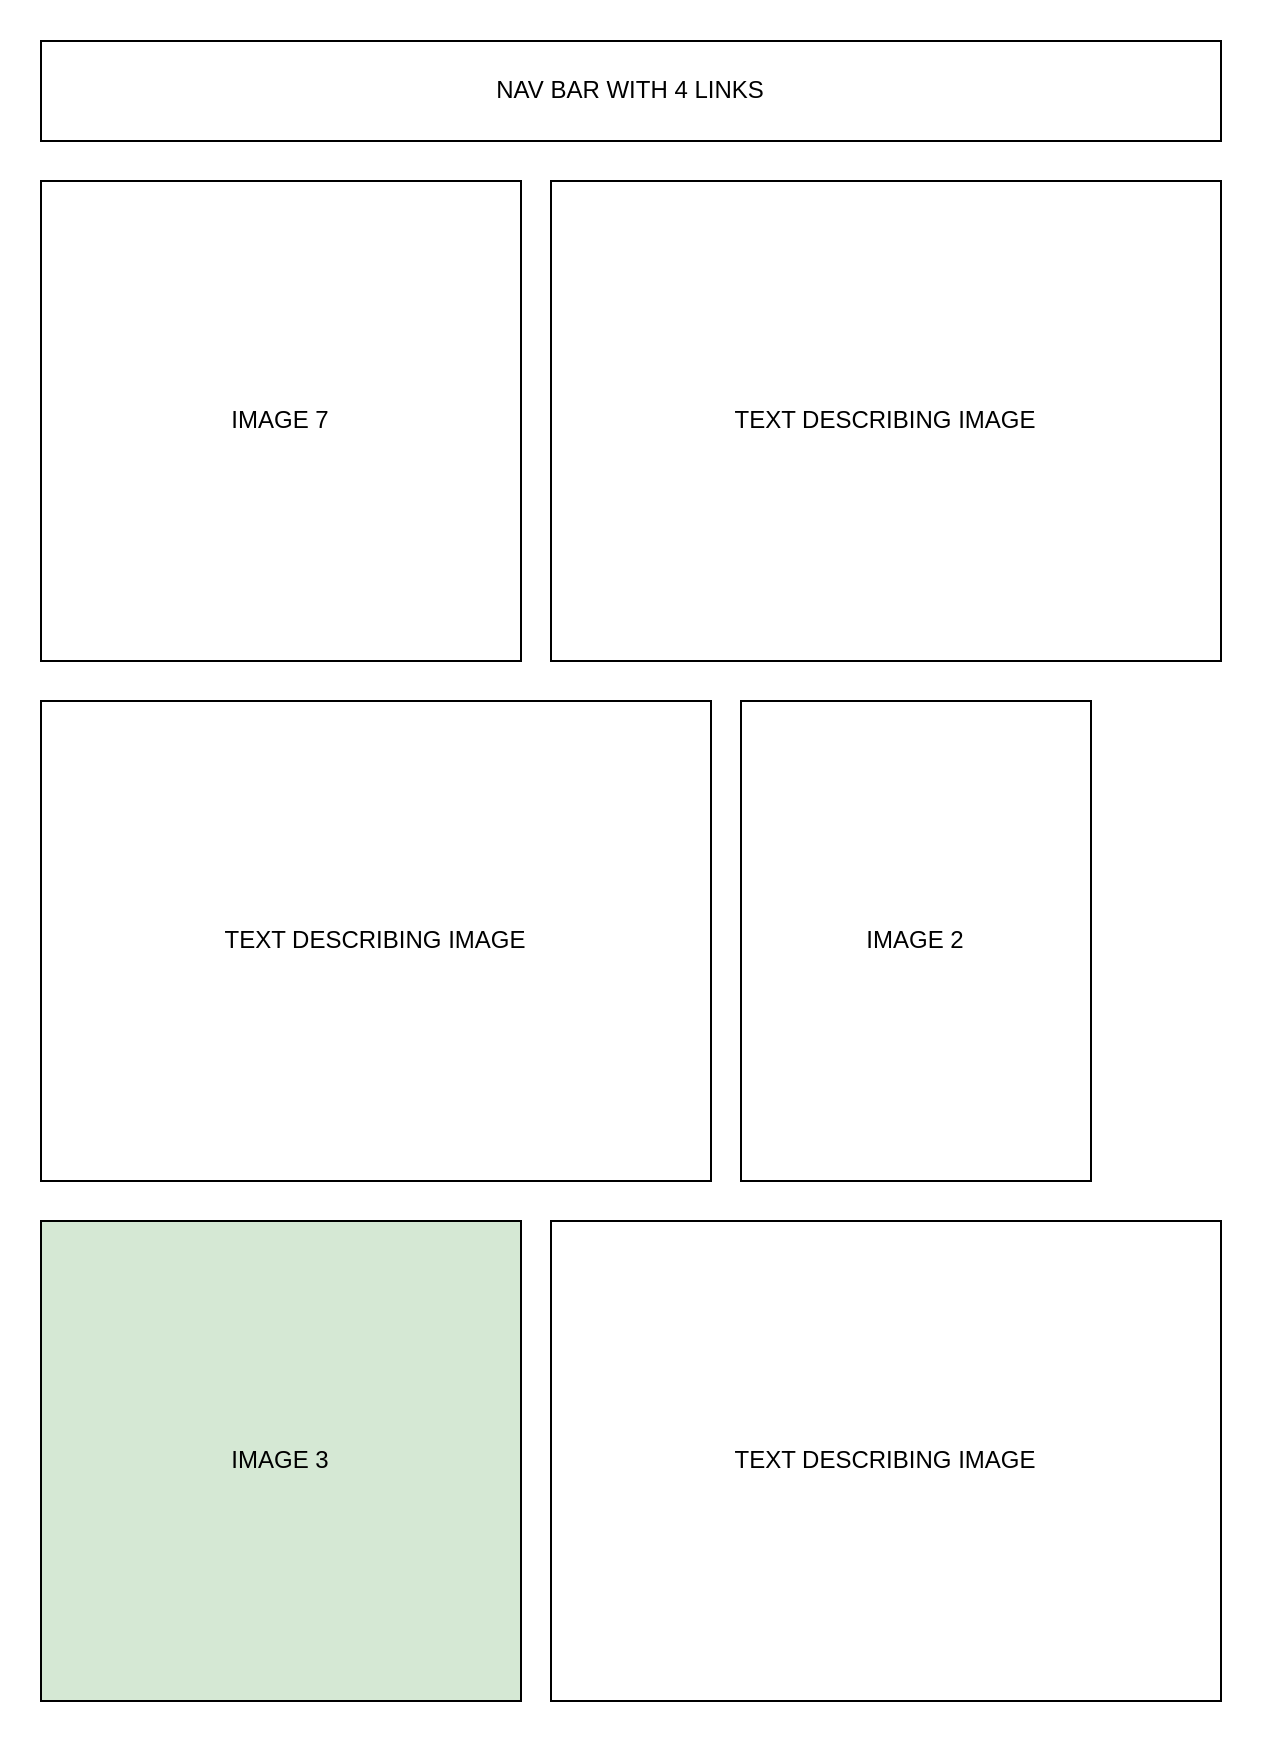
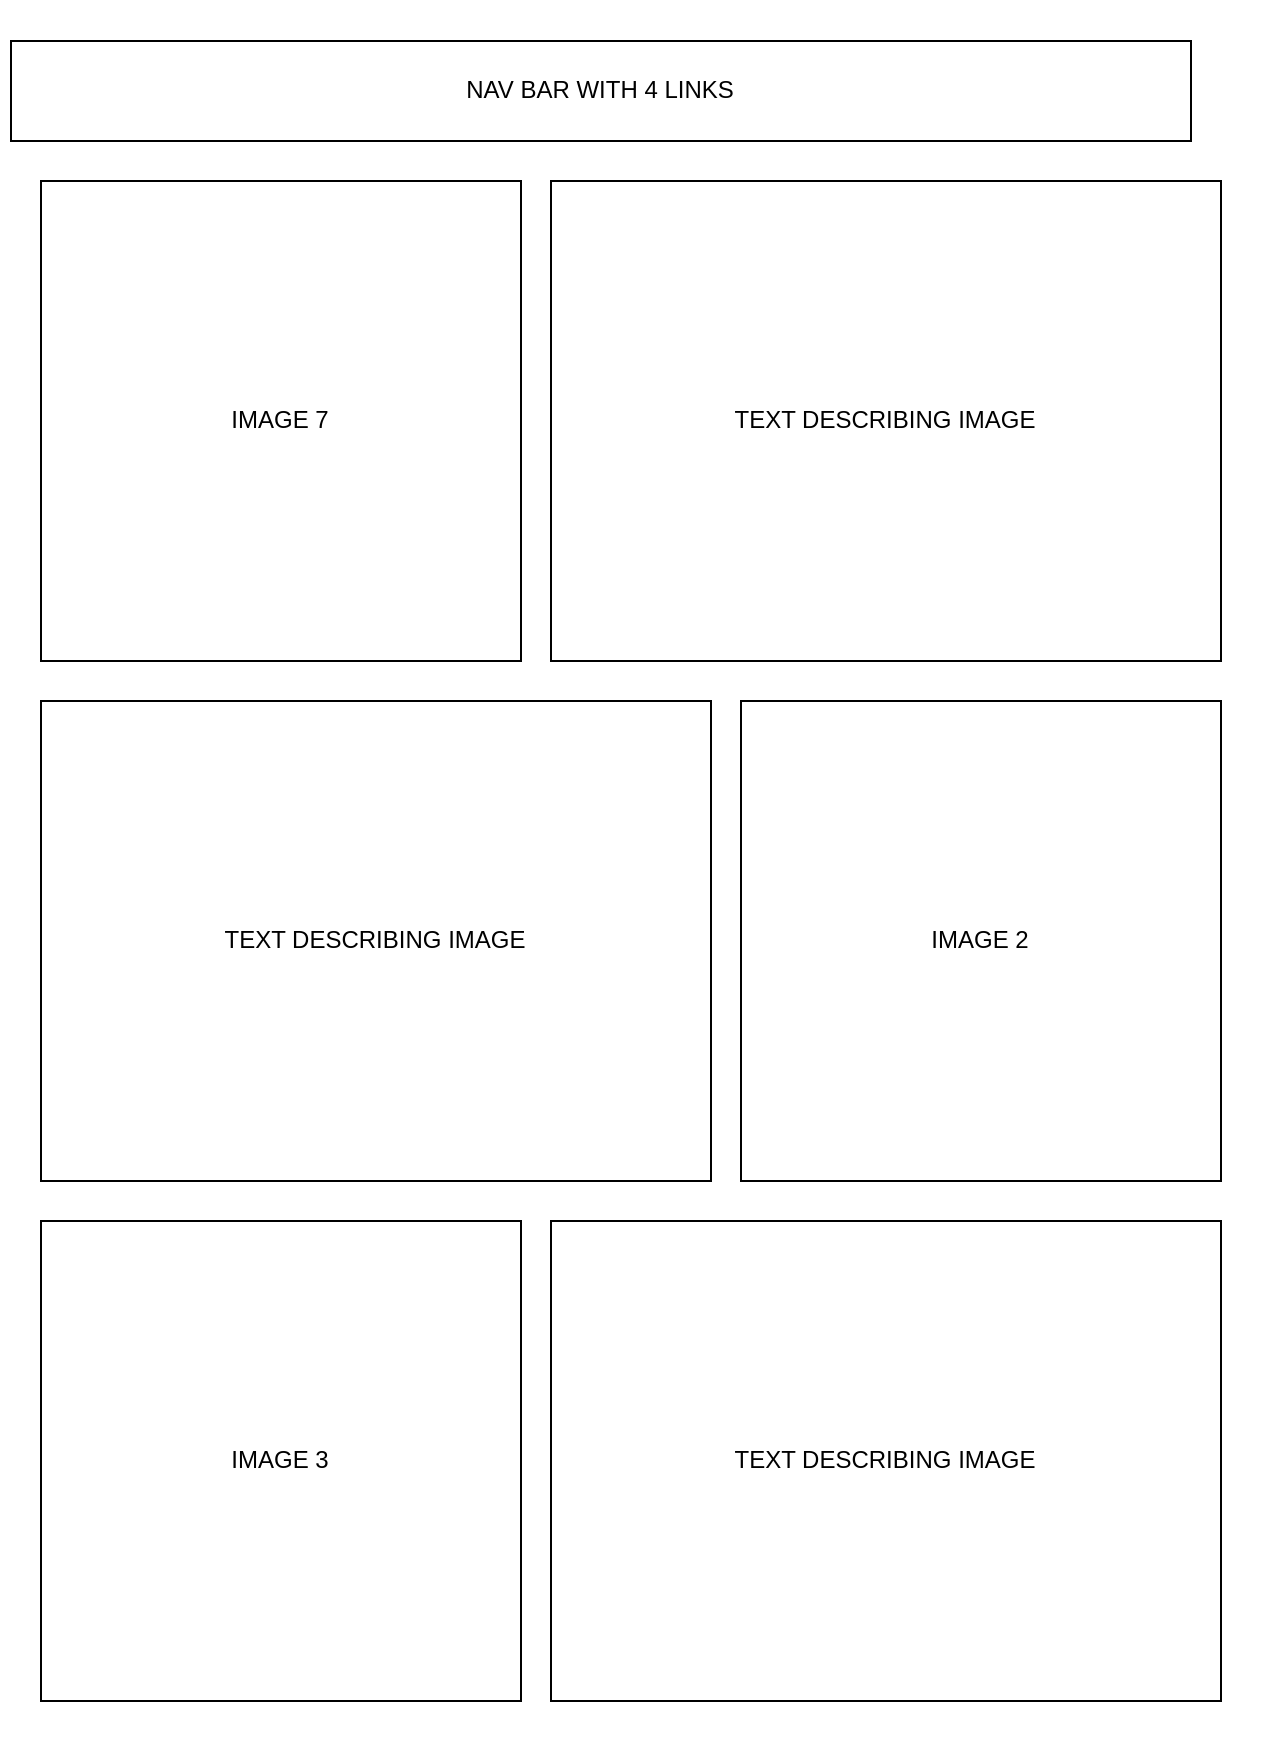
(631, 91) -> (601, 91)
(916, 941) -> (981, 941)
(281, 1461) -> (281, 1461)
